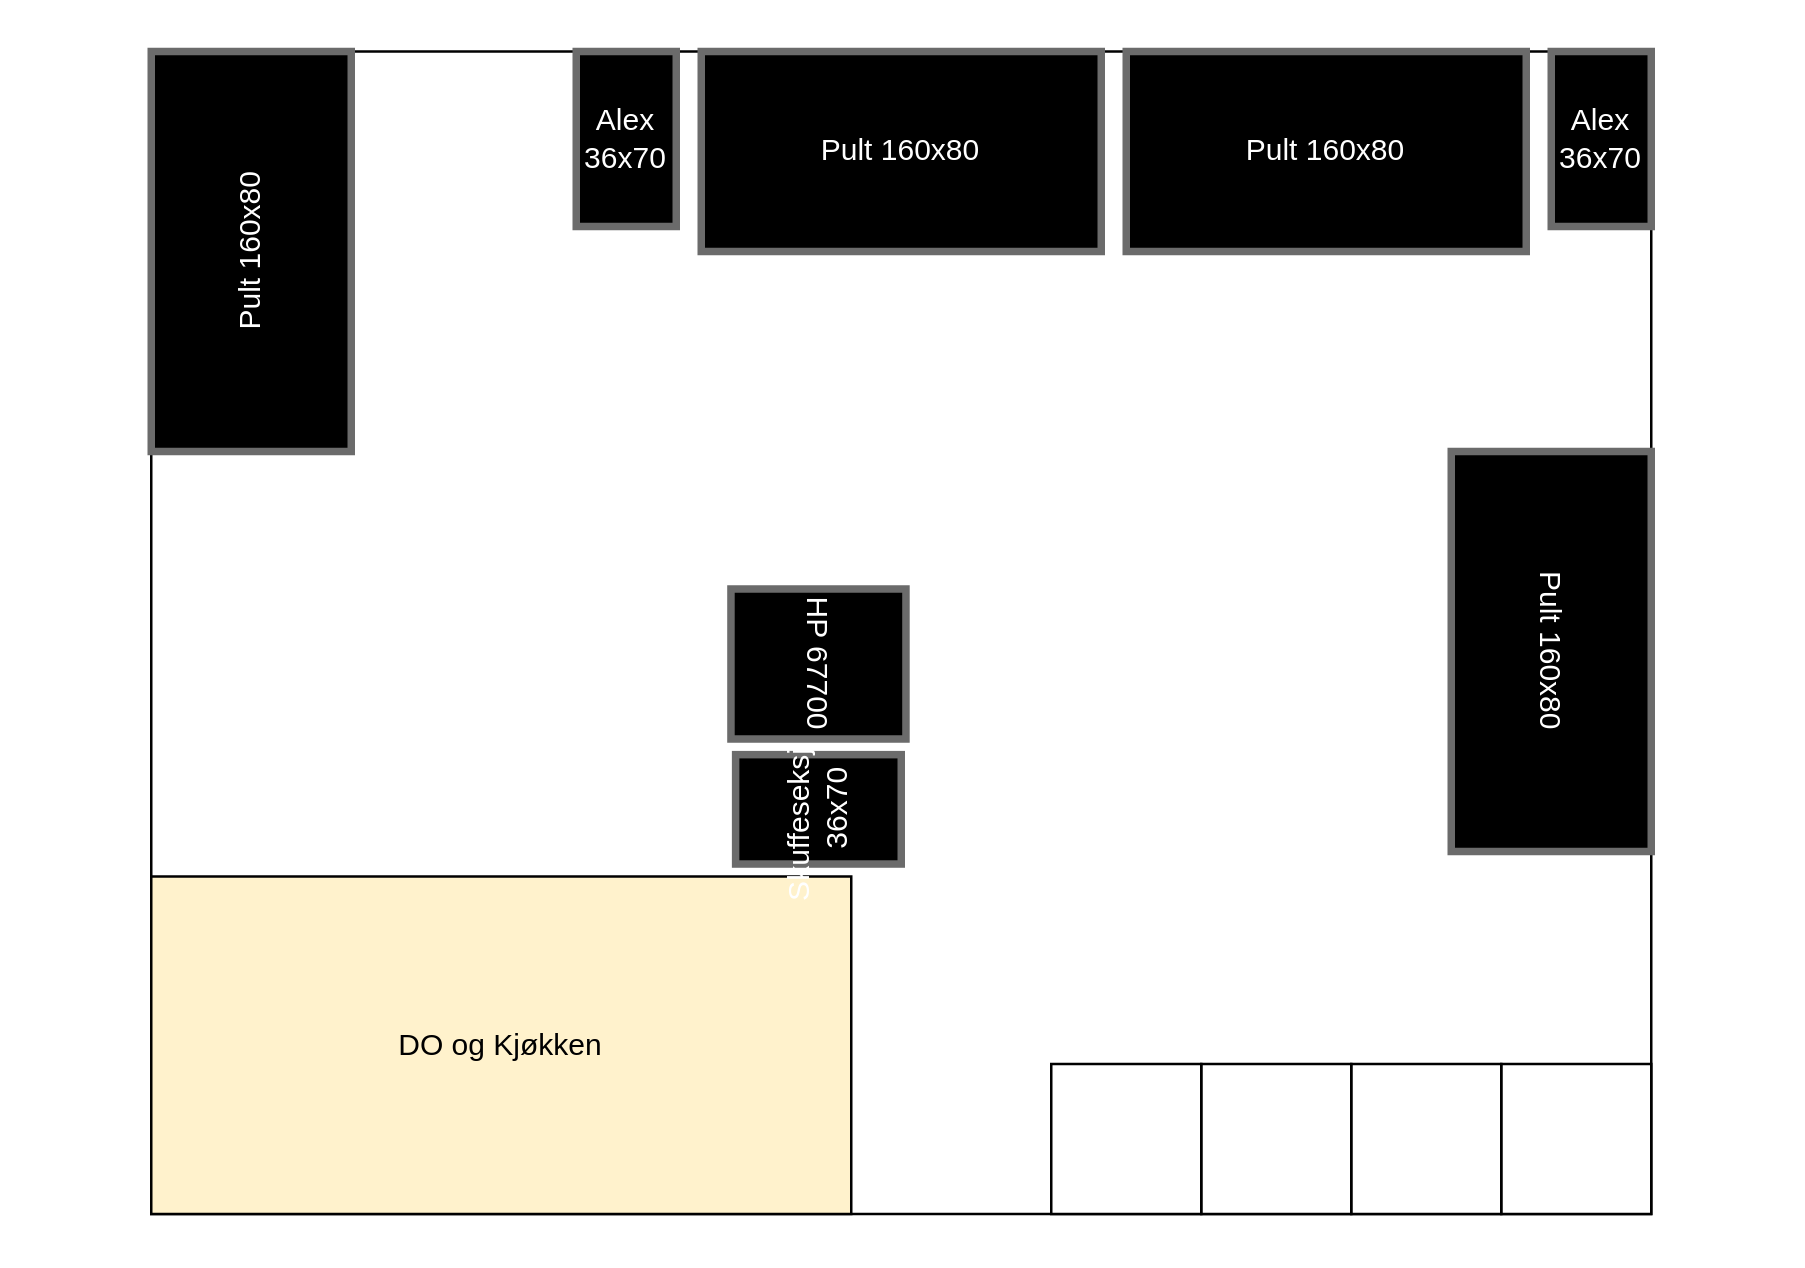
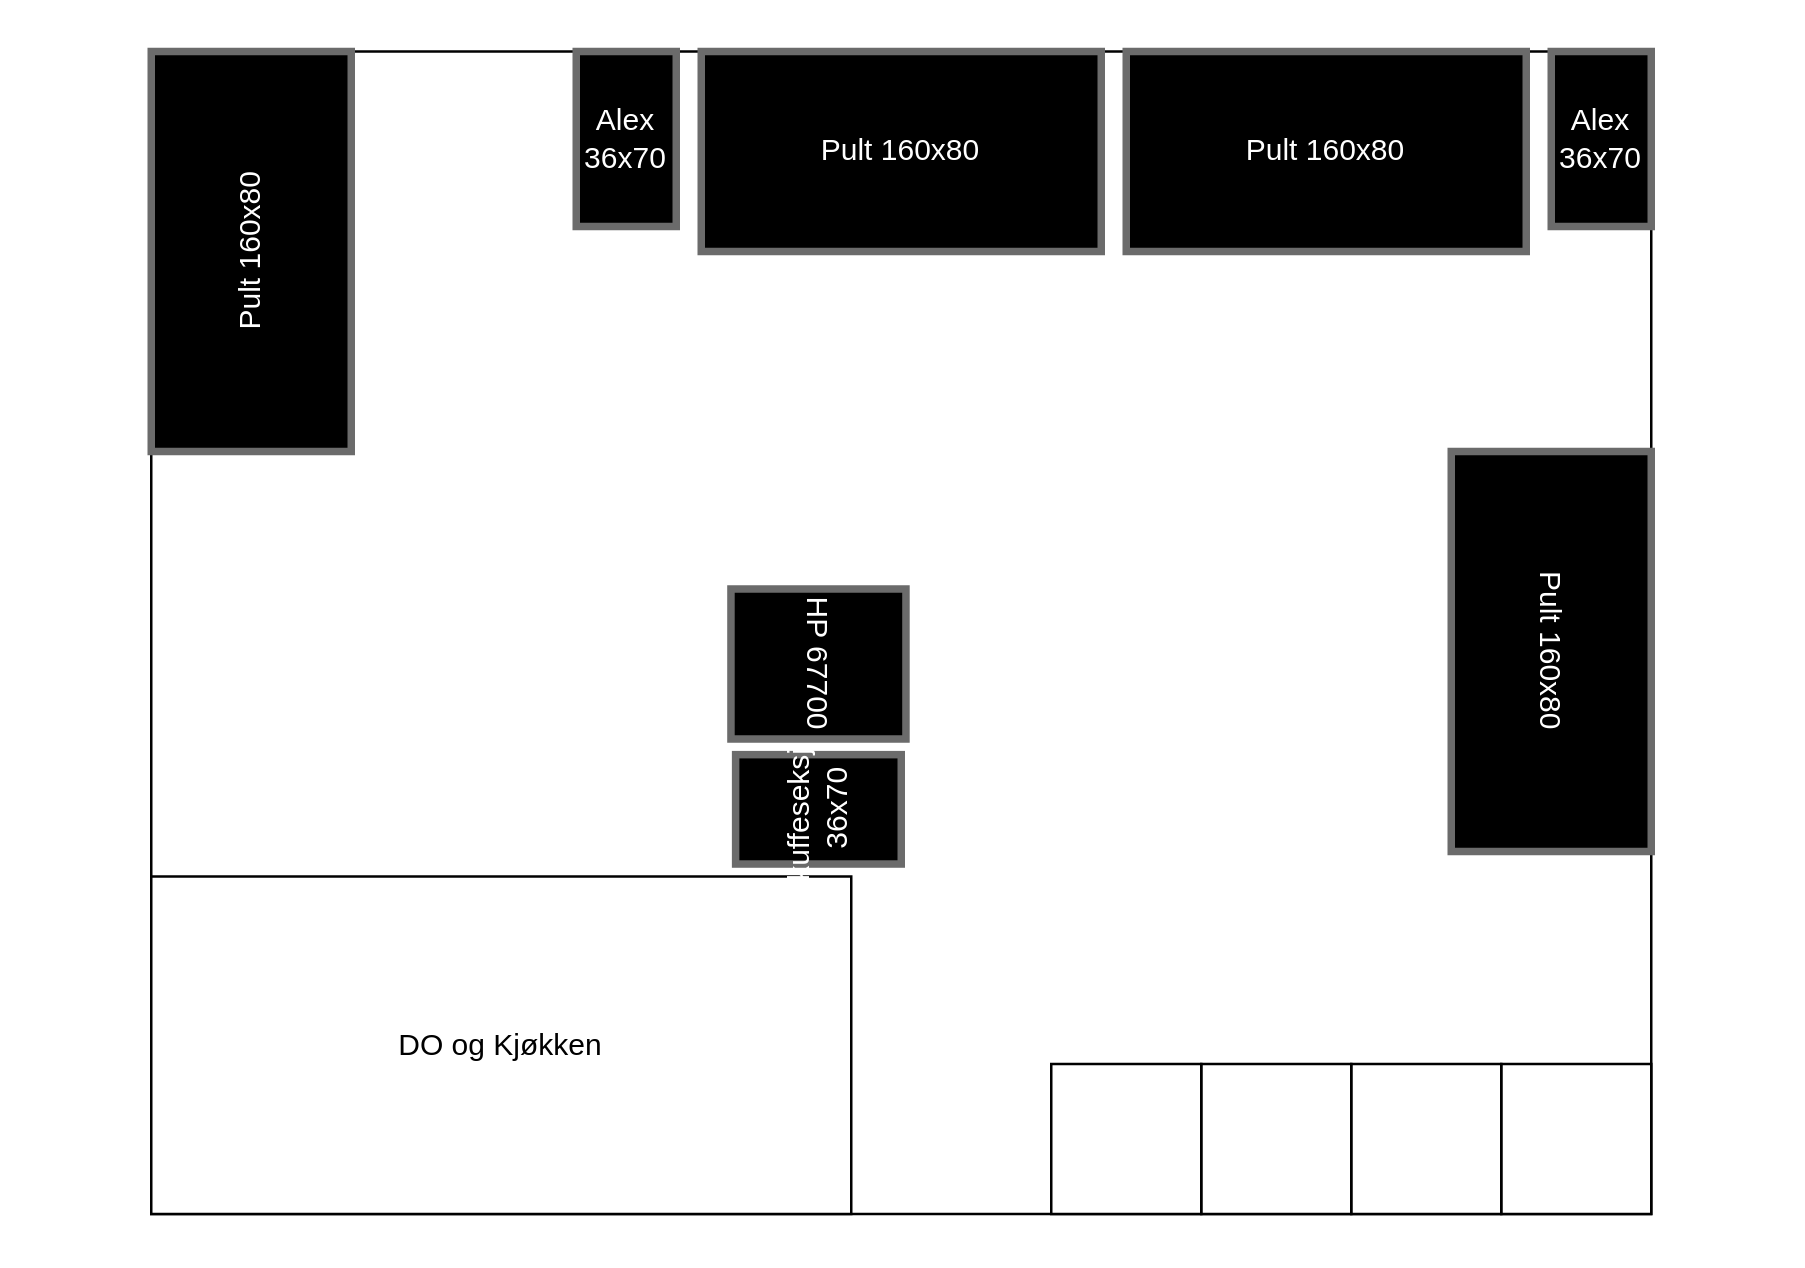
(501, 1045) -> (501, 1045)
